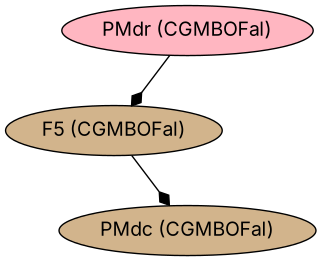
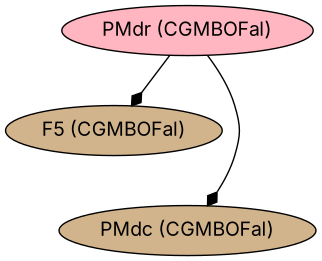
(145, 174) -> (239, 122)
